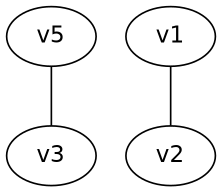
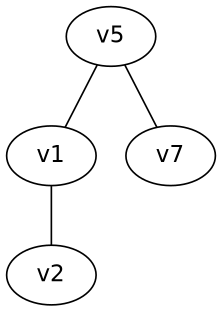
none -> (81, 96)
(51, 156) -> (171, 156)
